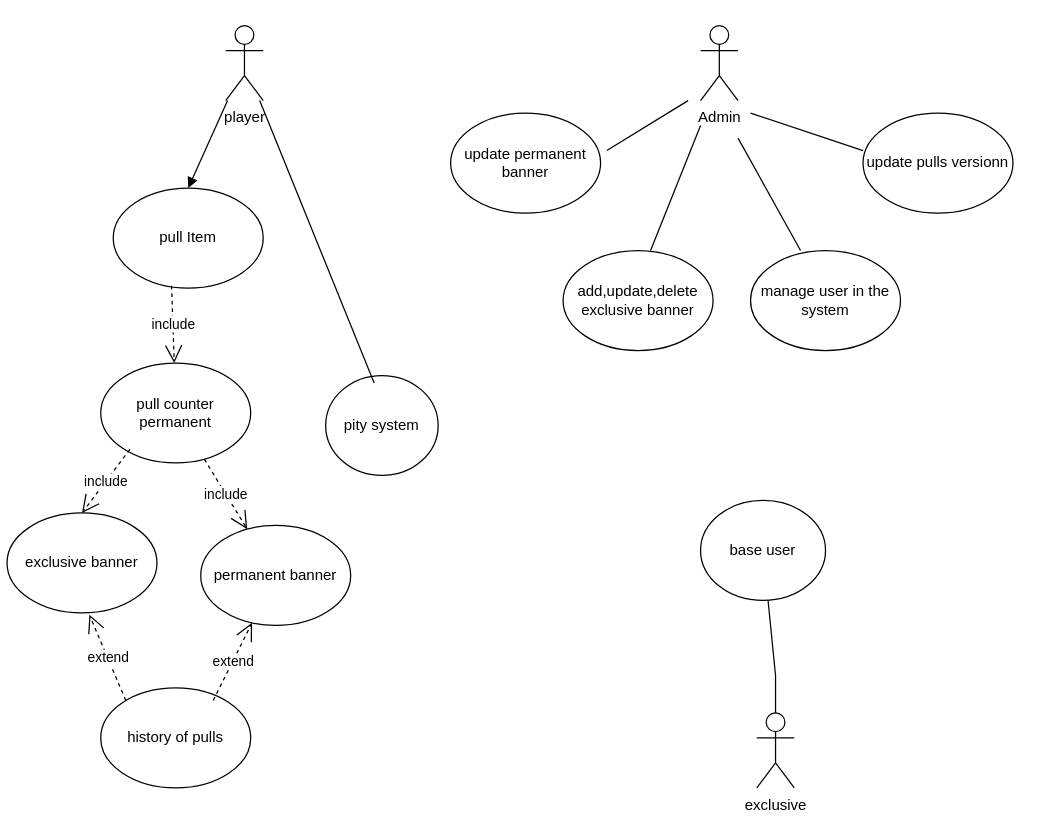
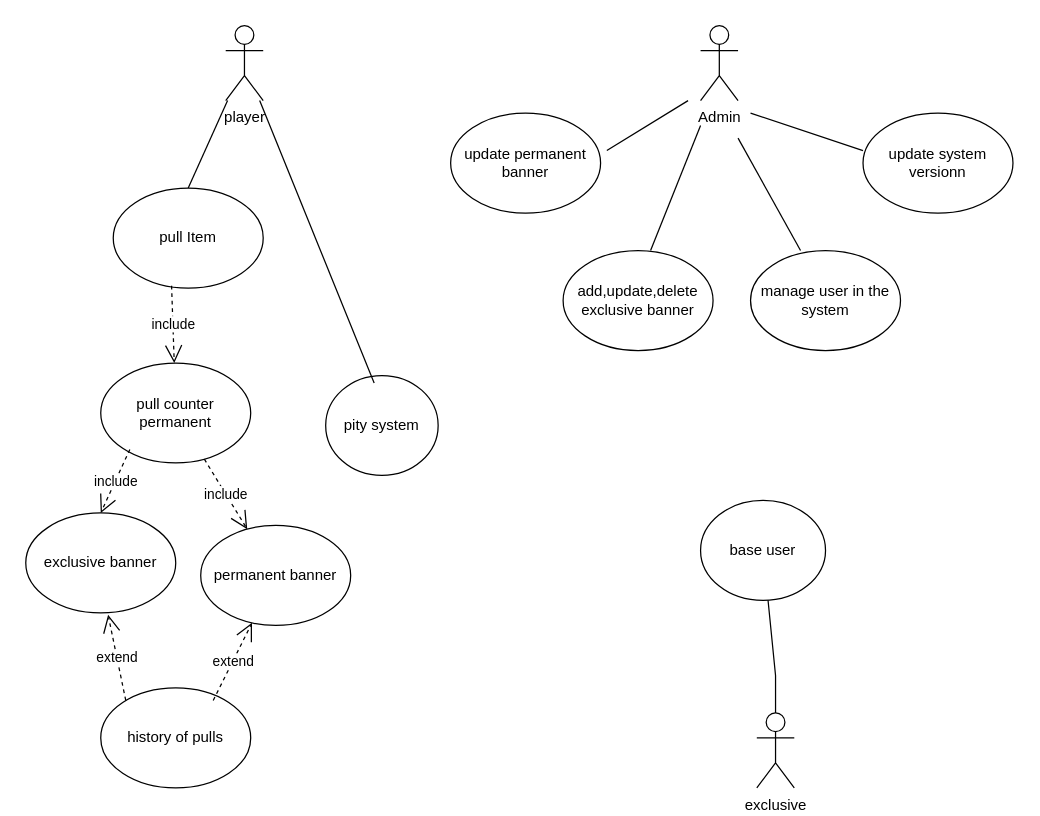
(938, 163) -> (938, 163)
(193, 178) -> (191, 182)
(82, 563) -> (101, 563)
